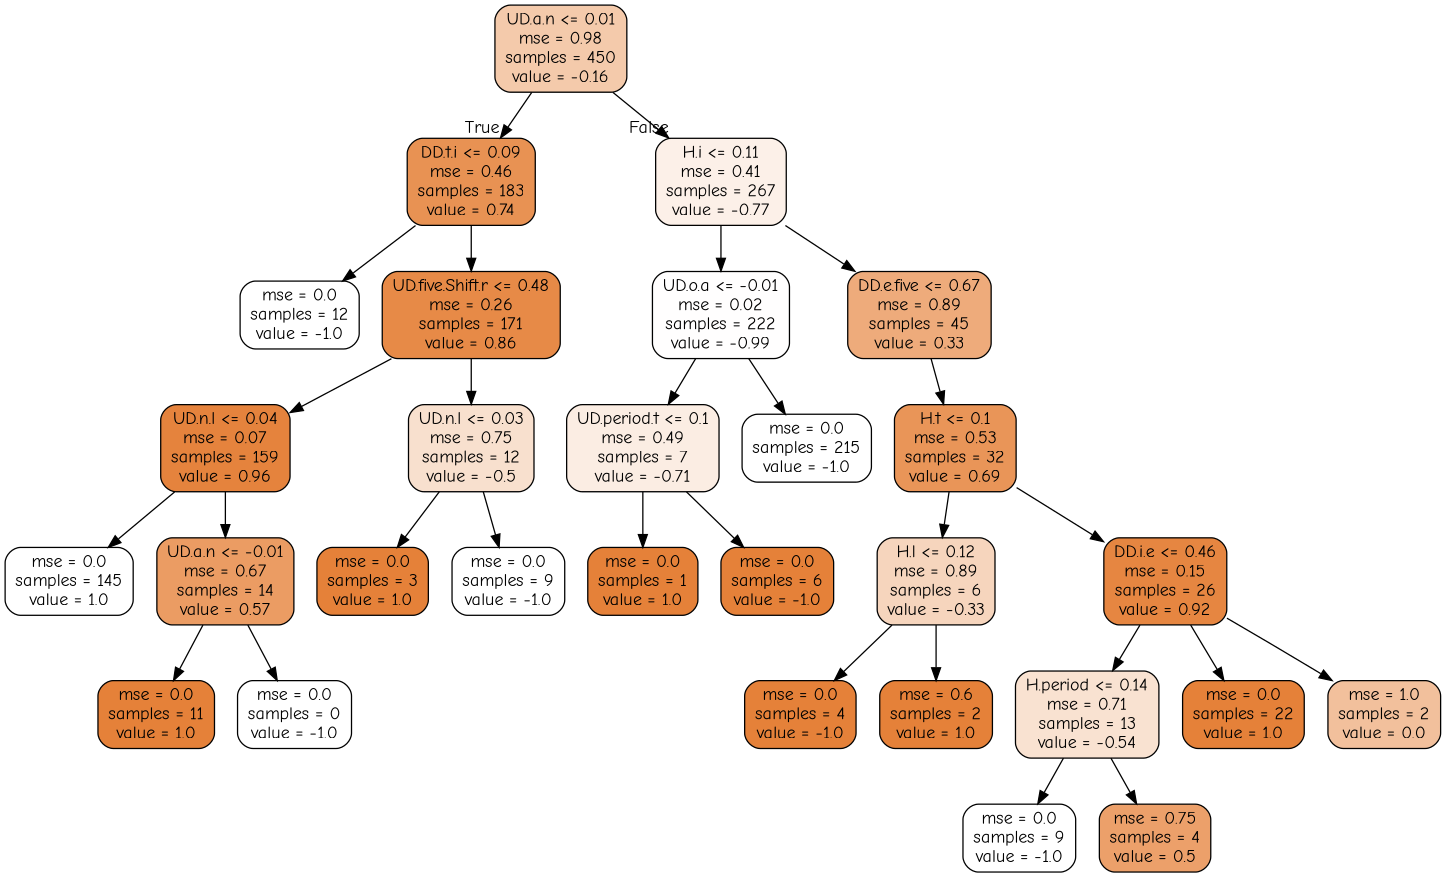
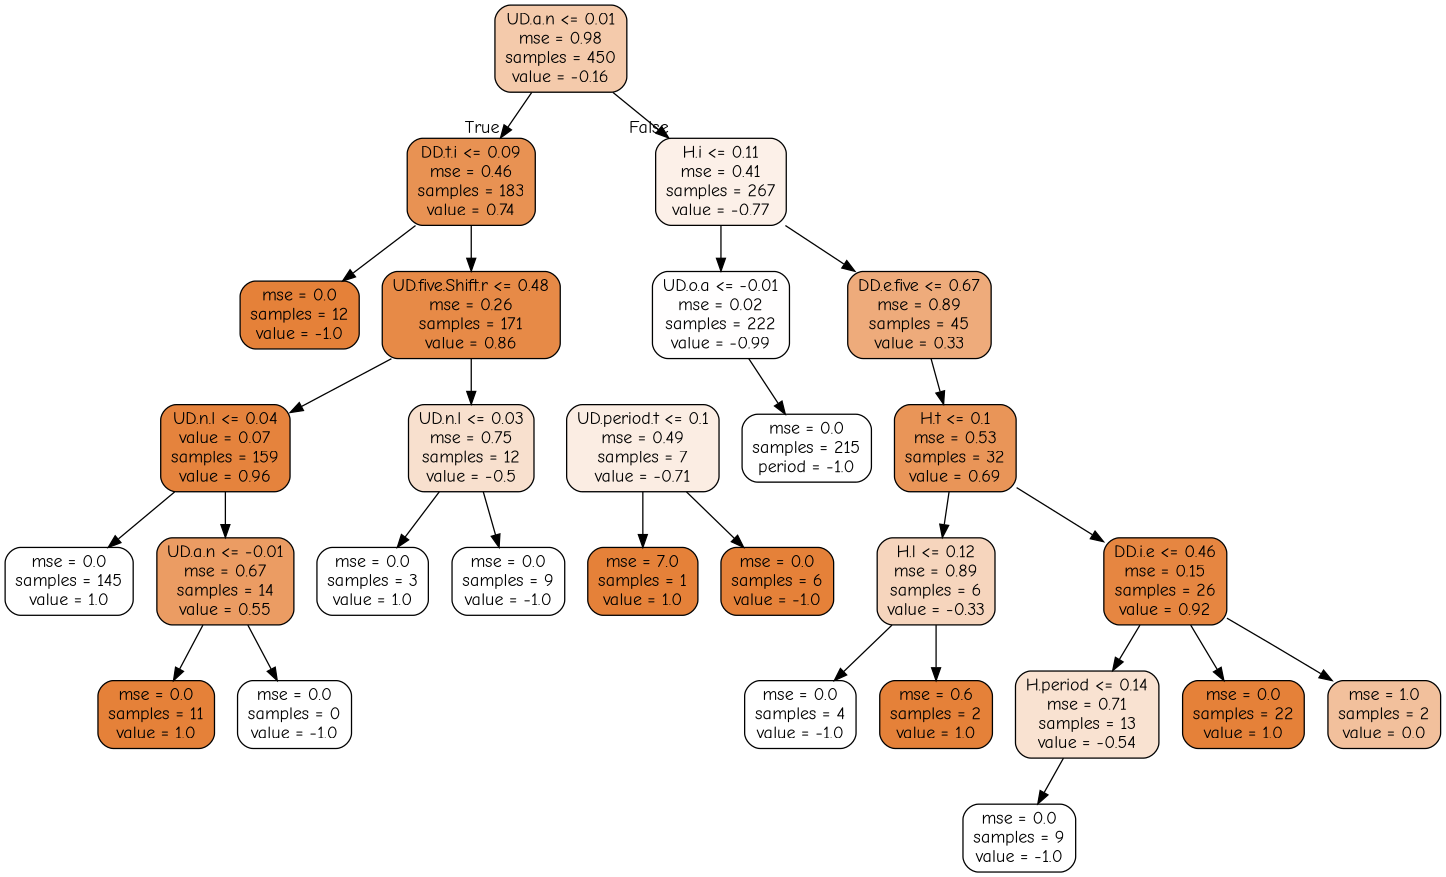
(300, 315) -> (300, 315)
(685, 376) -> none
(225, 448) -> (225, 448)
(807, 448) -> (807, 448)
(225, 581) -> (225, 581)
(373, 581) -> (373, 581)
(643, 581) -> (643, 581)
(800, 715) -> (800, 715)
(1155, 838) -> none
